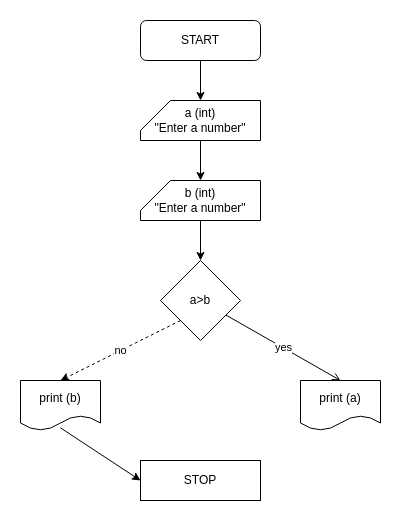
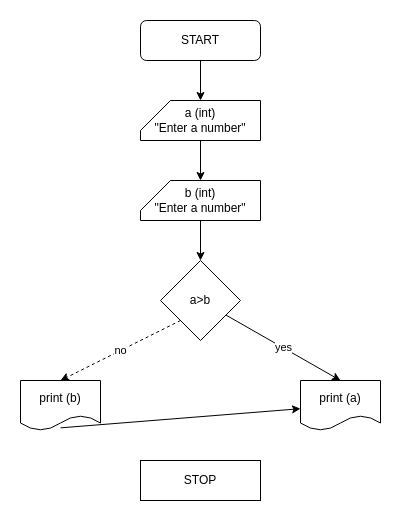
(335, 377) -> (333, 376)
(97, 452) -> (177, 419)
